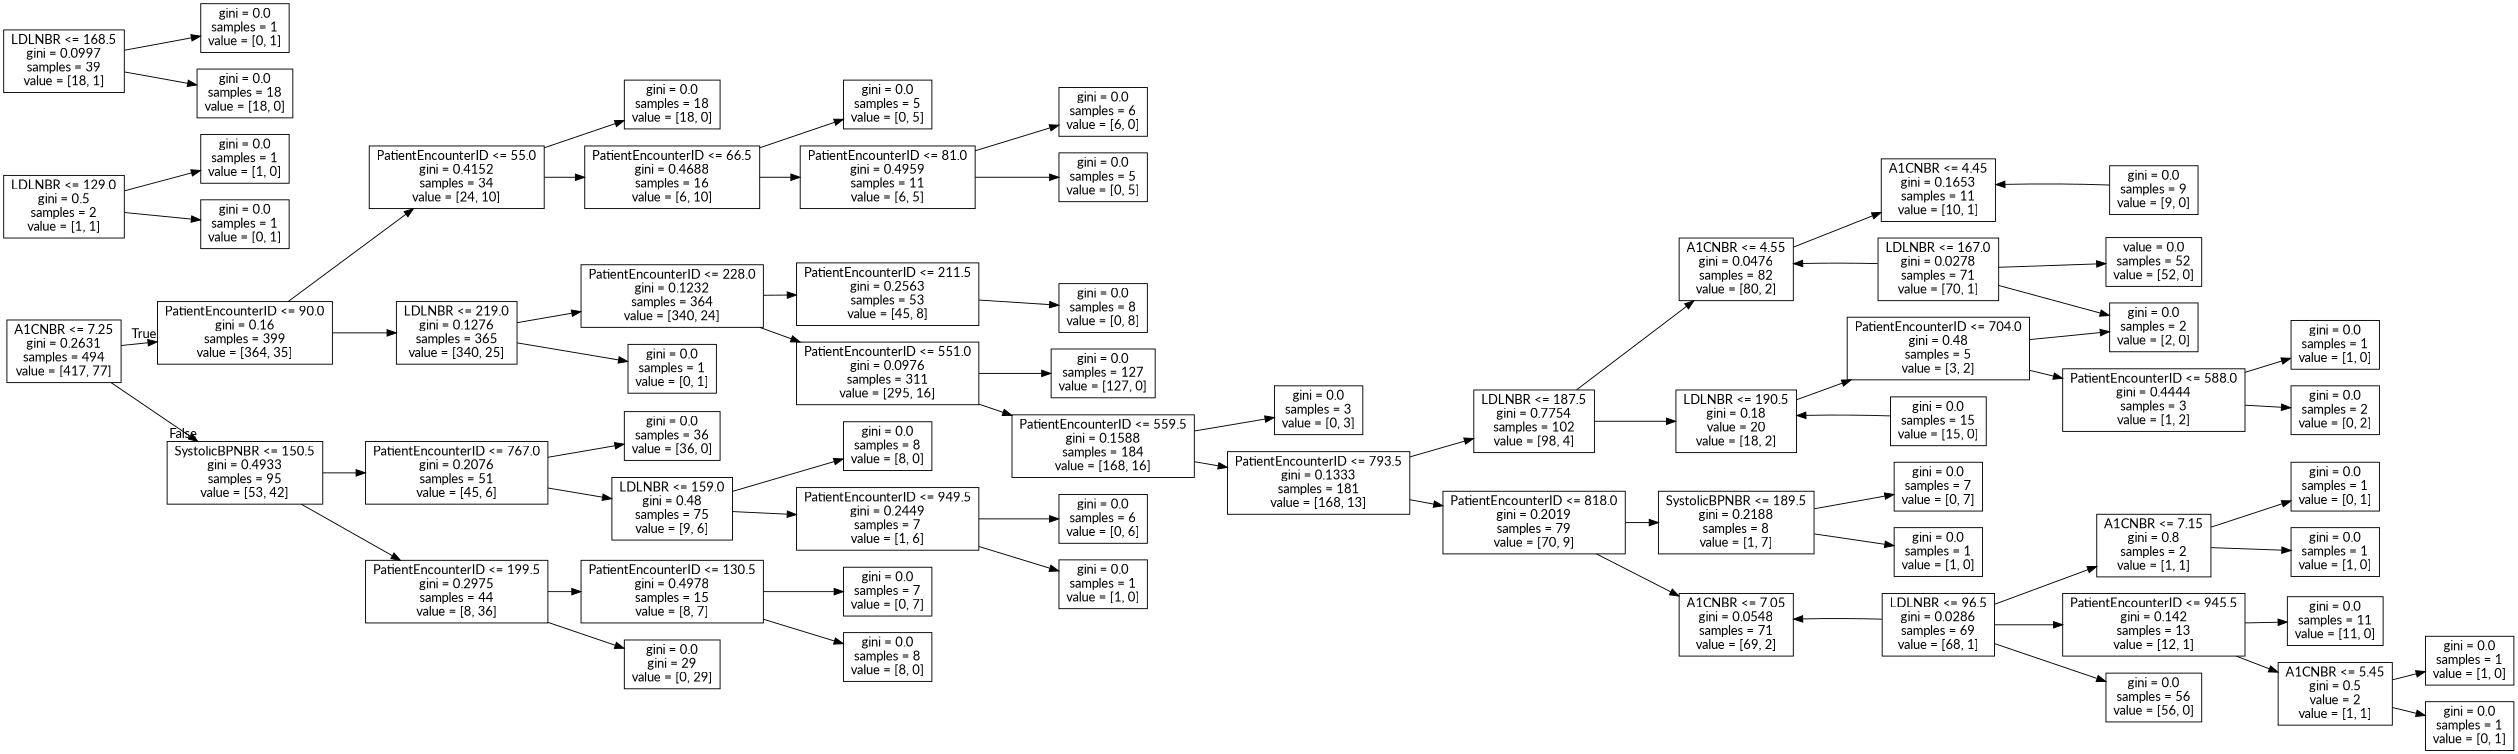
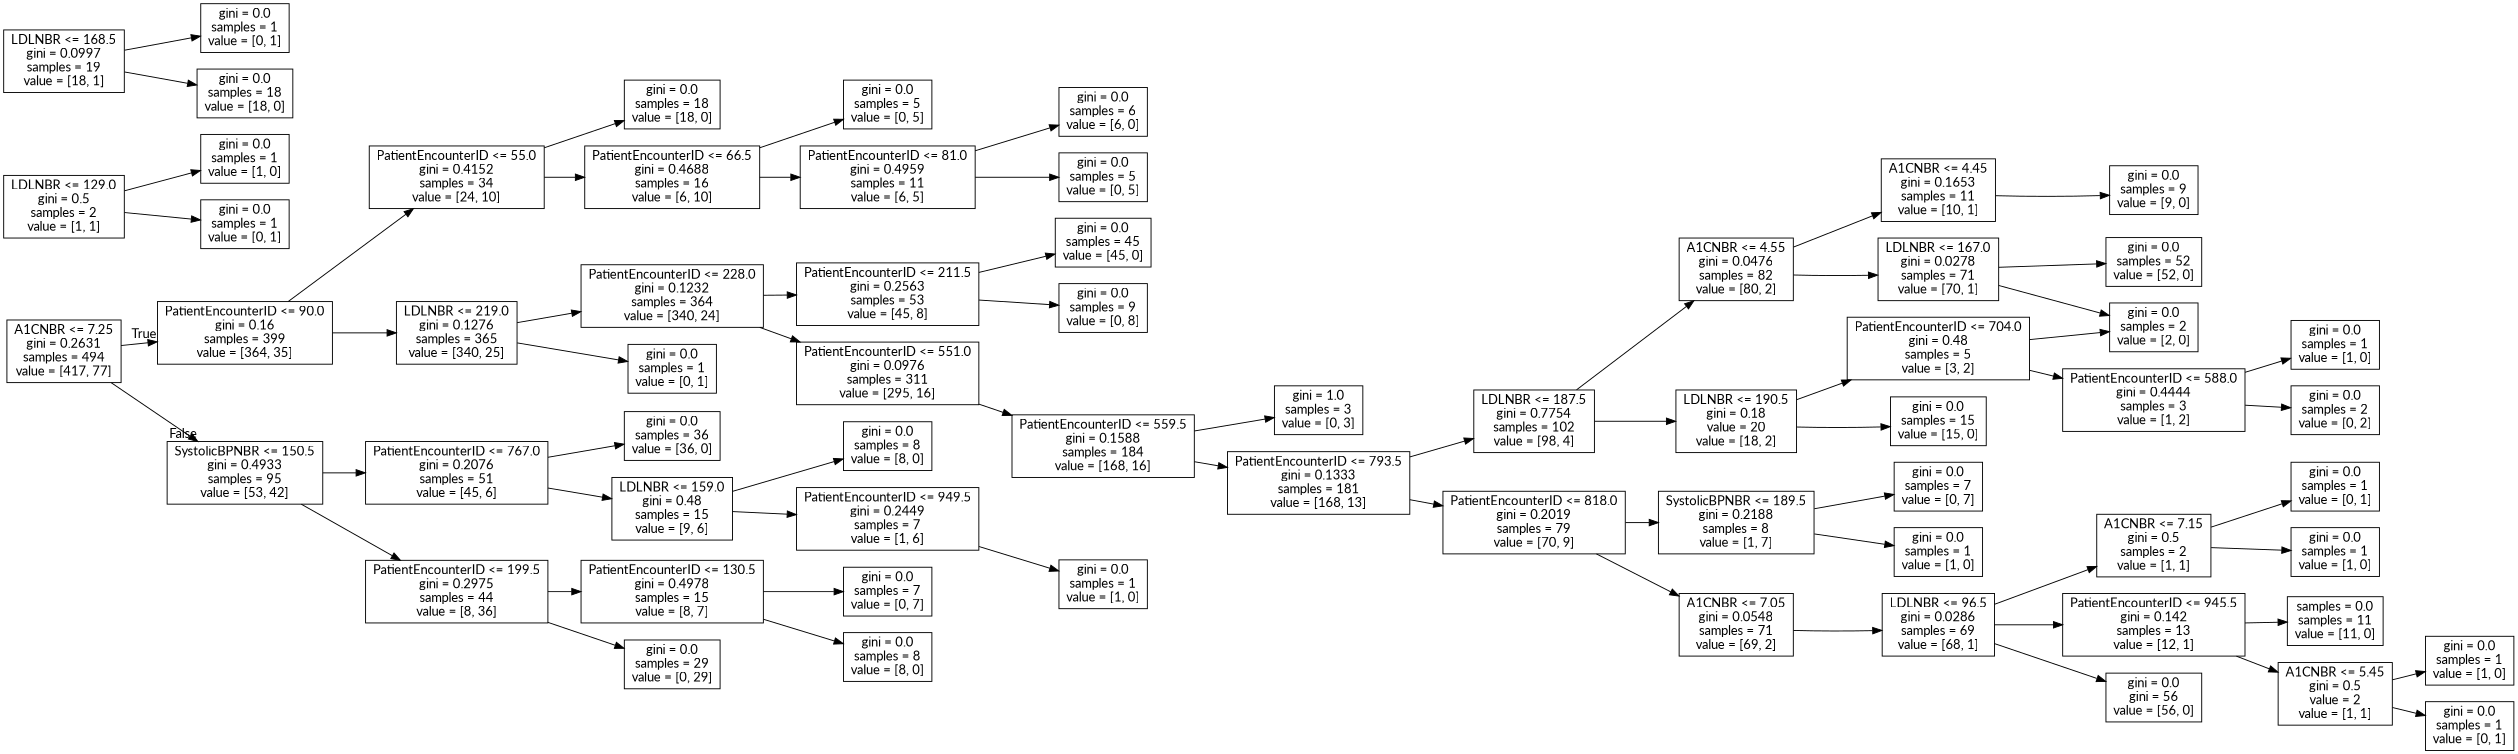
(64, 61) -> (64, 61)
(2057, 184) -> (2048, 196)
none -> (1103, 243)
(2154, 262) -> (2154, 262)
(1840, 263) -> (1831, 276)
(1103, 308) -> (1103, 308)
(1103, 373) -> none
(1319, 410) -> (1319, 410)
(1848, 415) -> (1839, 427)
(672, 509) -> (672, 509)
(1103, 519) -> none
(2154, 546) -> (2154, 546)
(1842, 619) -> (1833, 631)
(2335, 621) -> (2335, 621)
(672, 664) -> (672, 664)
(2154, 698) -> (2154, 698)
